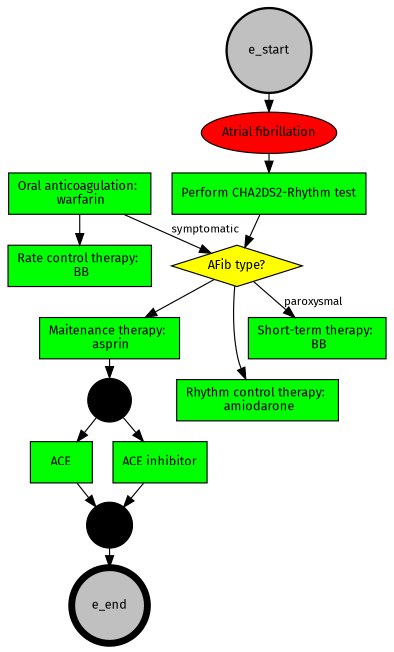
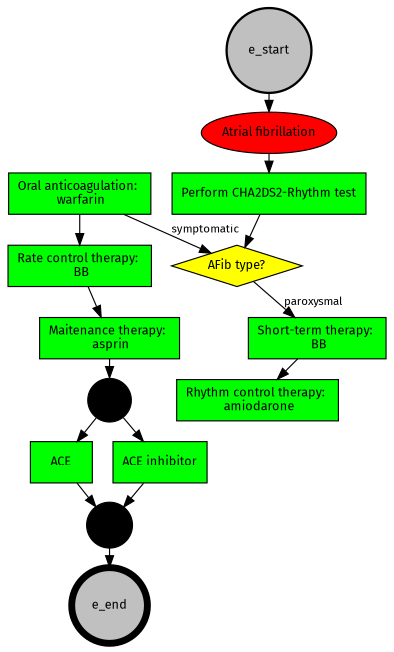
(185, 296) -> (92, 297)
(234, 328) -> (292, 365)
